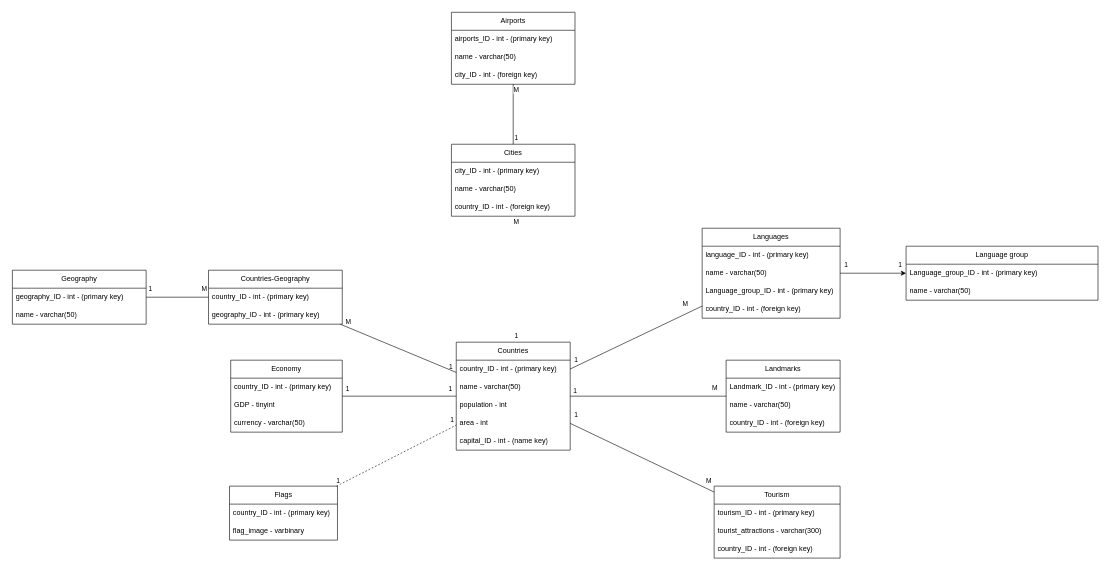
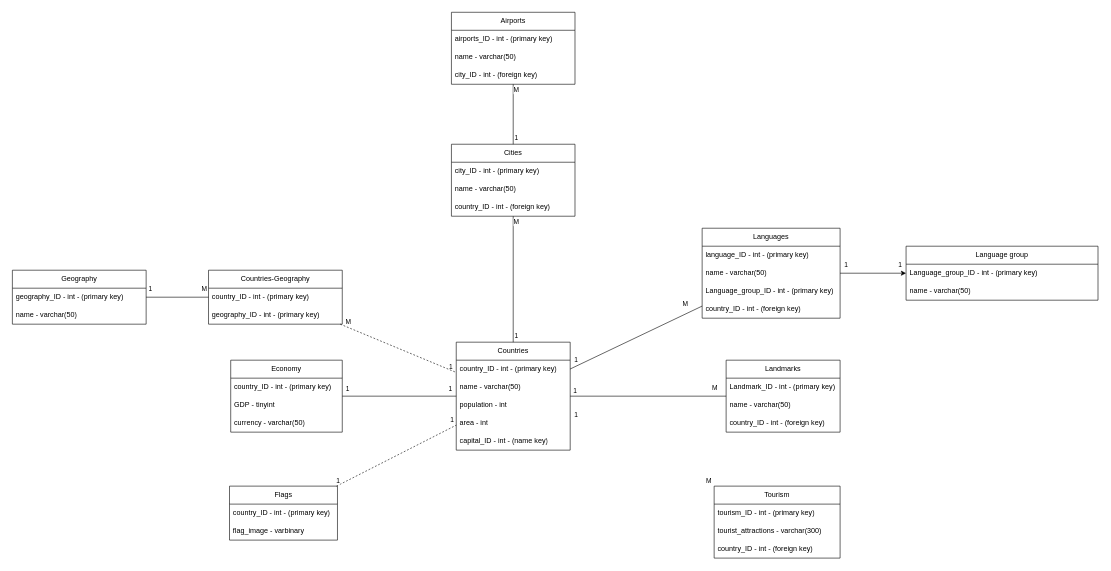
none -> (513, 280)
(399, 349) -> (399, 349)
(643, 458) -> none
